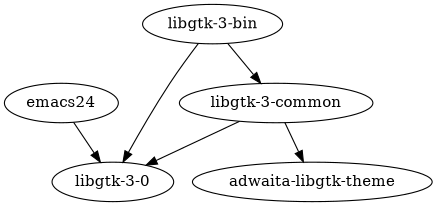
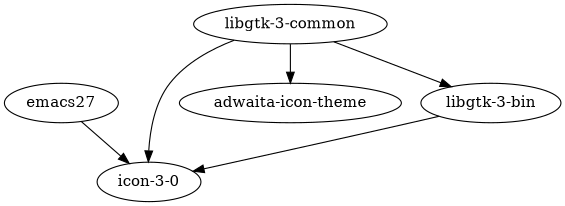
(241, 59) -> (387, 62)
(61, 103) -> (61, 103)
(113, 182) -> (149, 182)
(312, 182) -> (290, 103)
